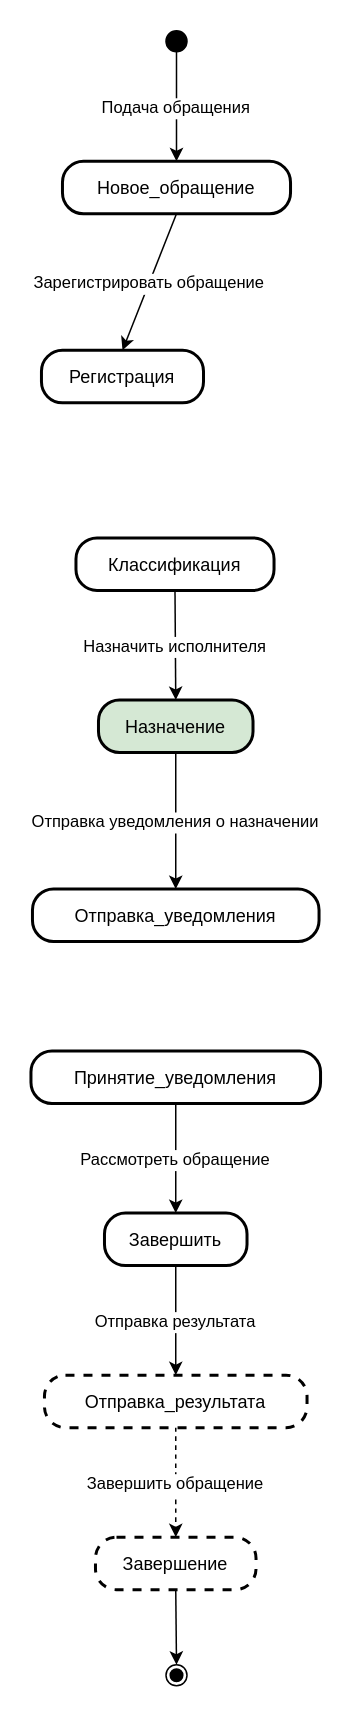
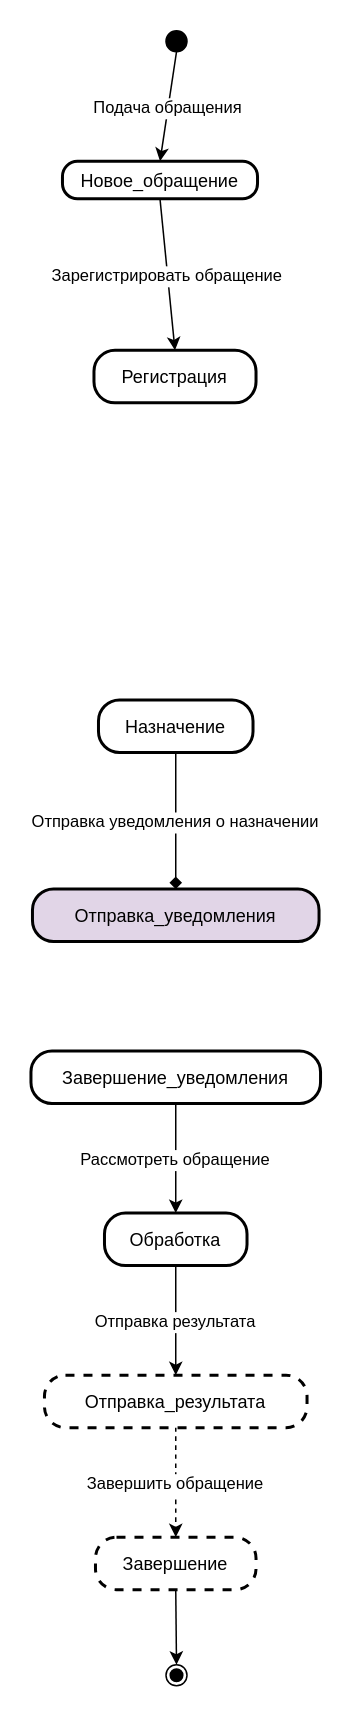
(176, 188) -> (160, 180)
(122, 377) -> (175, 377)
(175, 564) -> none
(175, 641) -> none
(176, 726) -> (176, 726)
(176, 877) -> (176, 876)
(176, 915) -> (176, 915)
(175, 1078) -> (175, 1078)
(175, 1240) -> (175, 1240)
